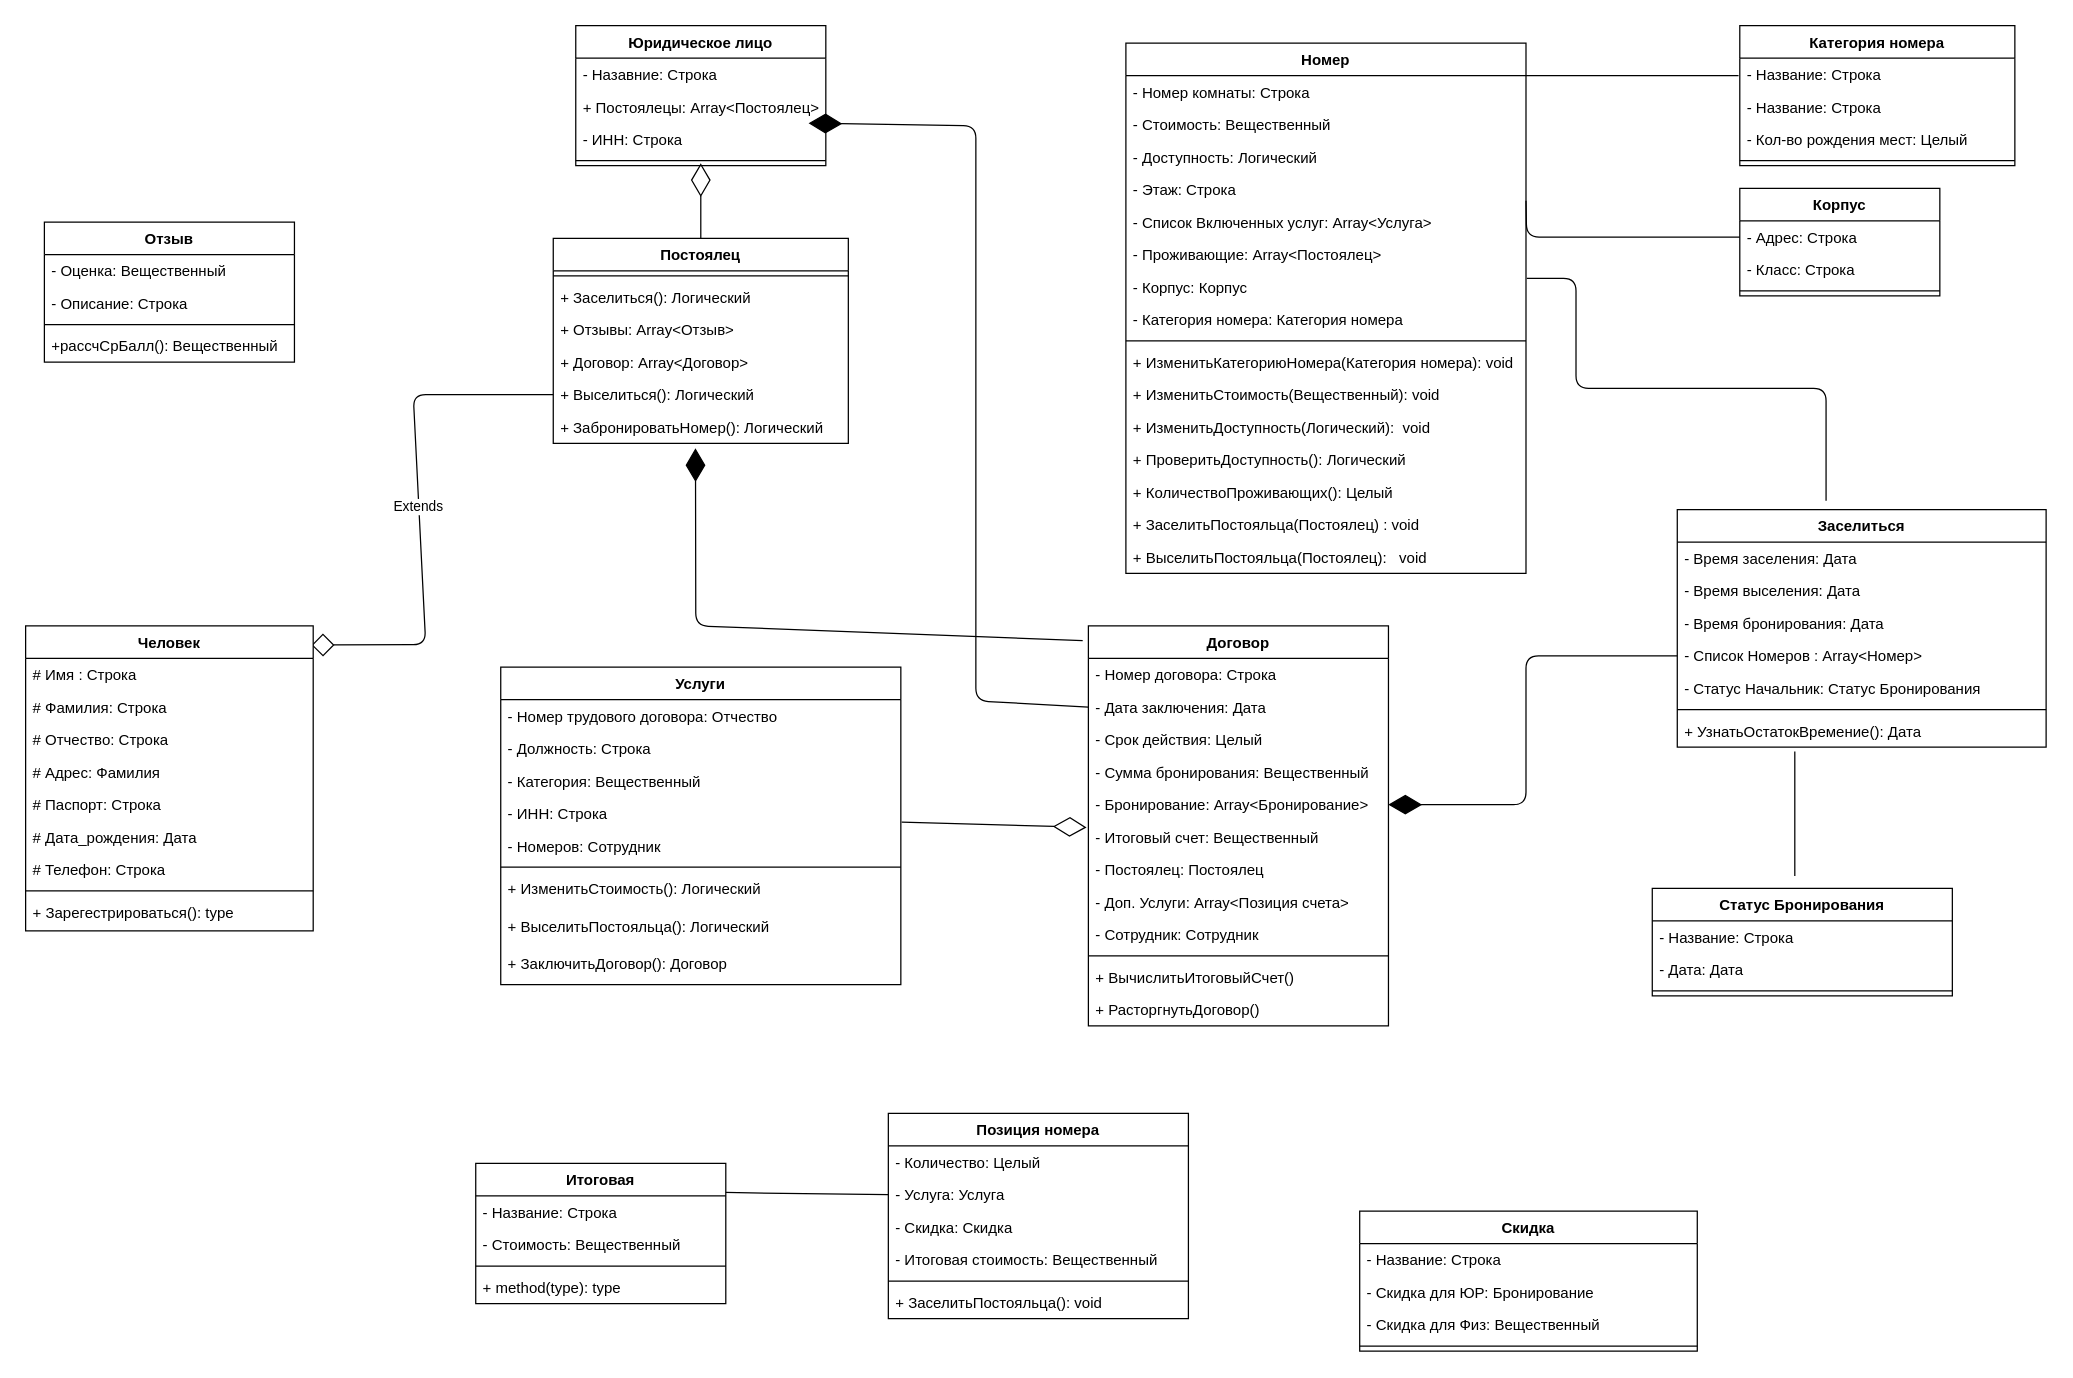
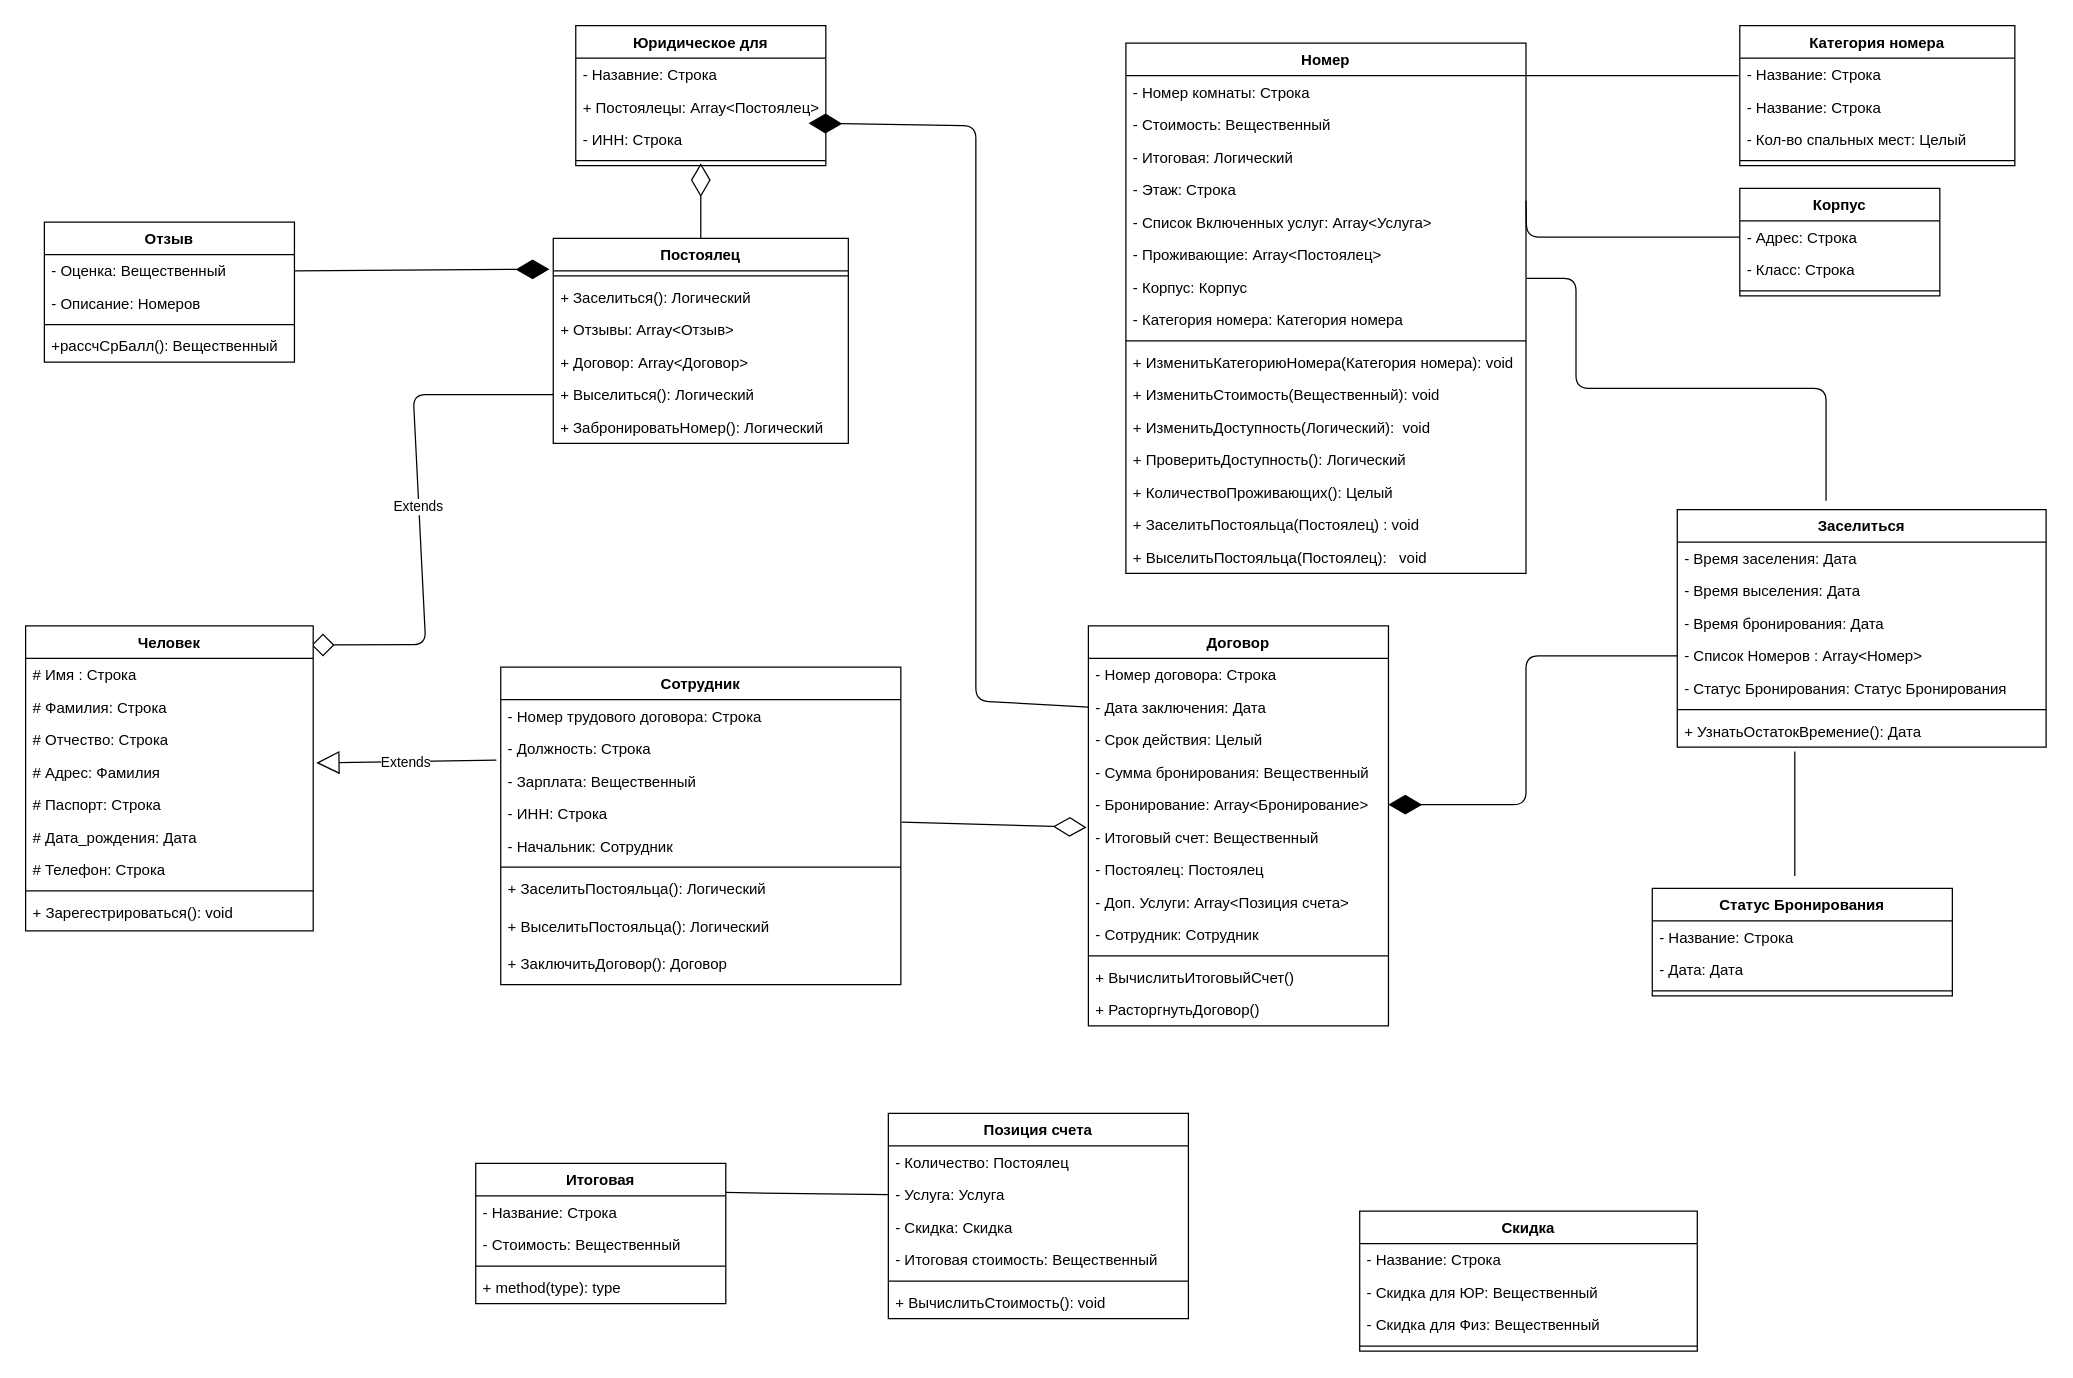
(700, 43) -> (700, 43)
(1858, 140) -> (1858, 140)
(1232, 158) -> (1219, 158)
none -> (407, 270)
(121, 304) -> (125, 304)
(822, 630) -> none
(700, 684) -> (700, 684)
(1838, 689) -> (1850, 689)
(649, 716) -> (641, 716)
none -> (418, 761)
(607, 781) -> (602, 781)
(586, 846) -> (594, 846)
(640, 889) -> (644, 889)
(144, 913) -> (142, 913)
(1038, 1130) -> (1038, 1130)
(969, 1163) -> (986, 1163)
(1478, 1293) -> (1478, 1293)
(1005, 1303) -> (1005, 1303)
